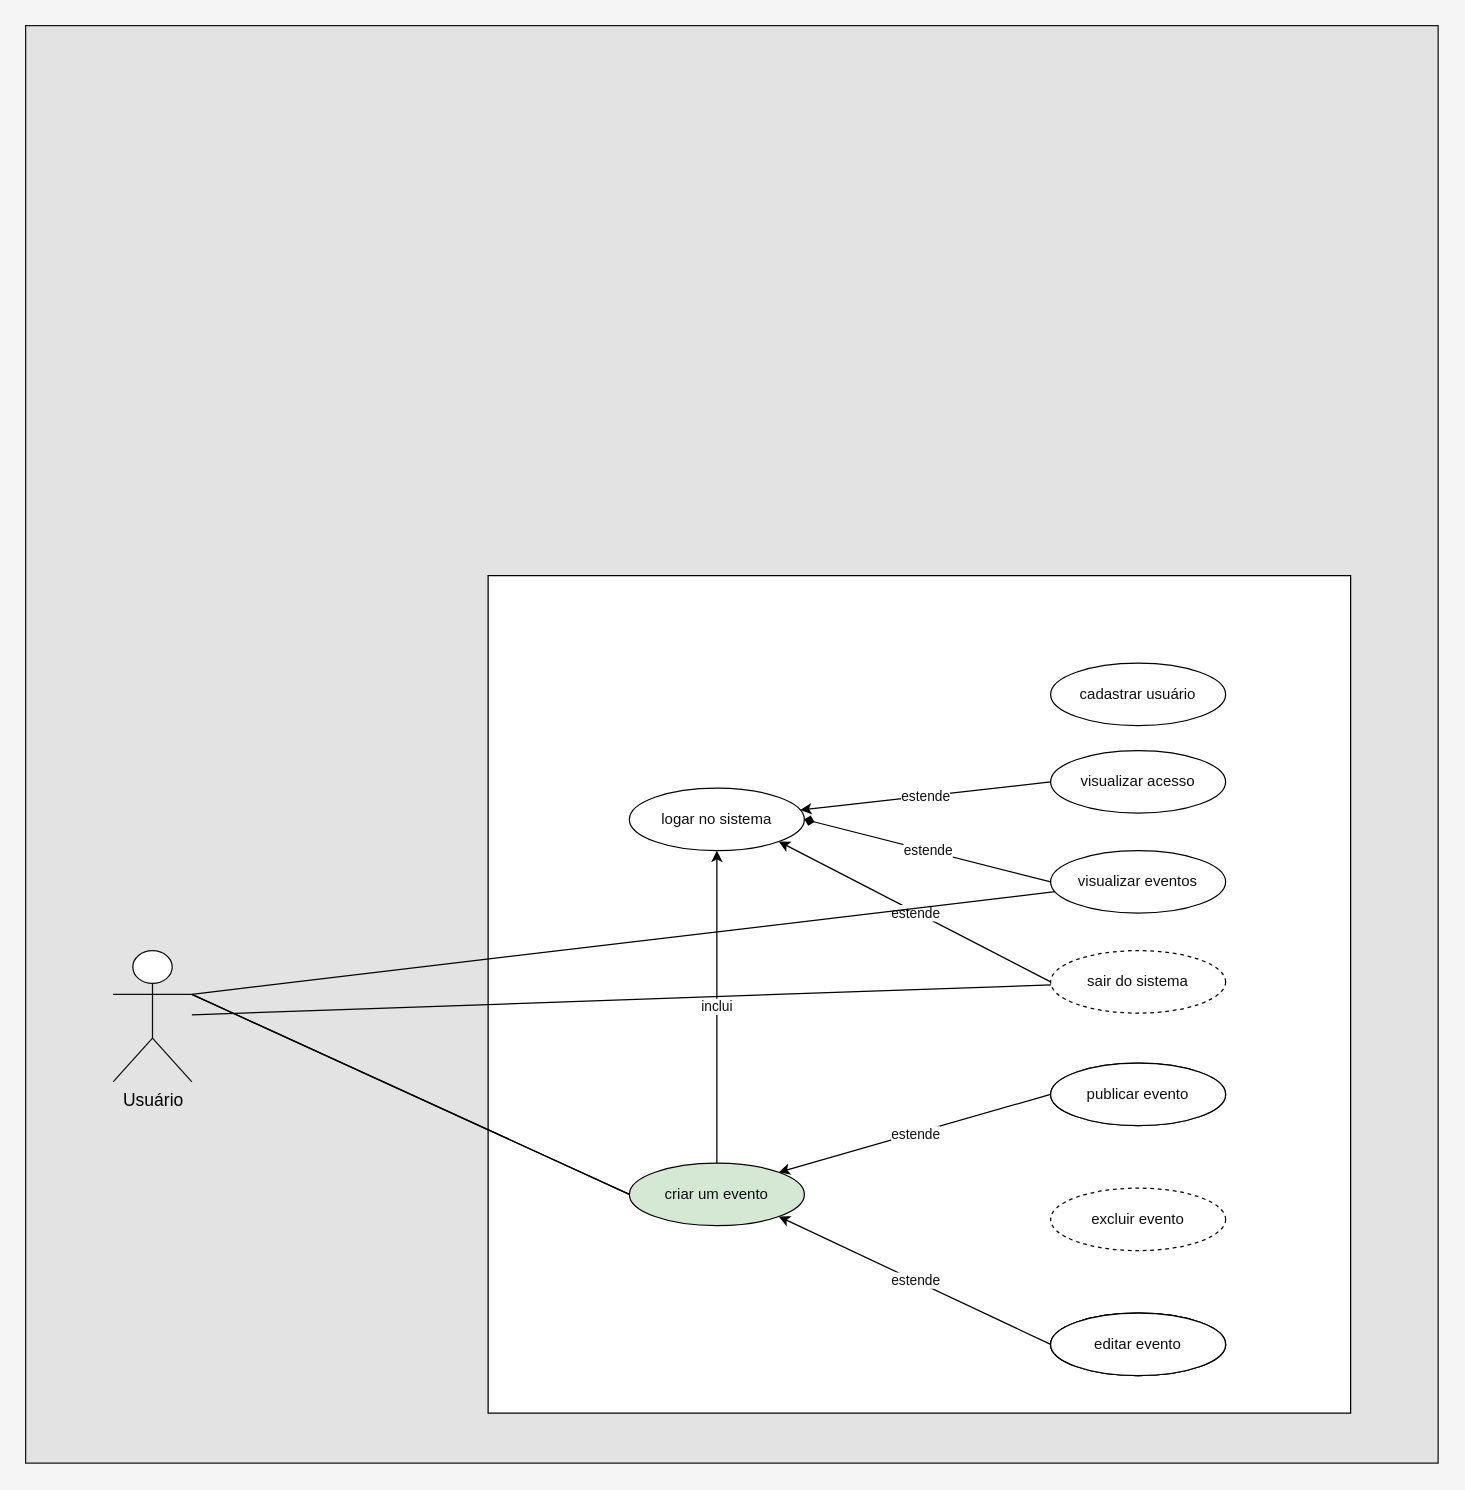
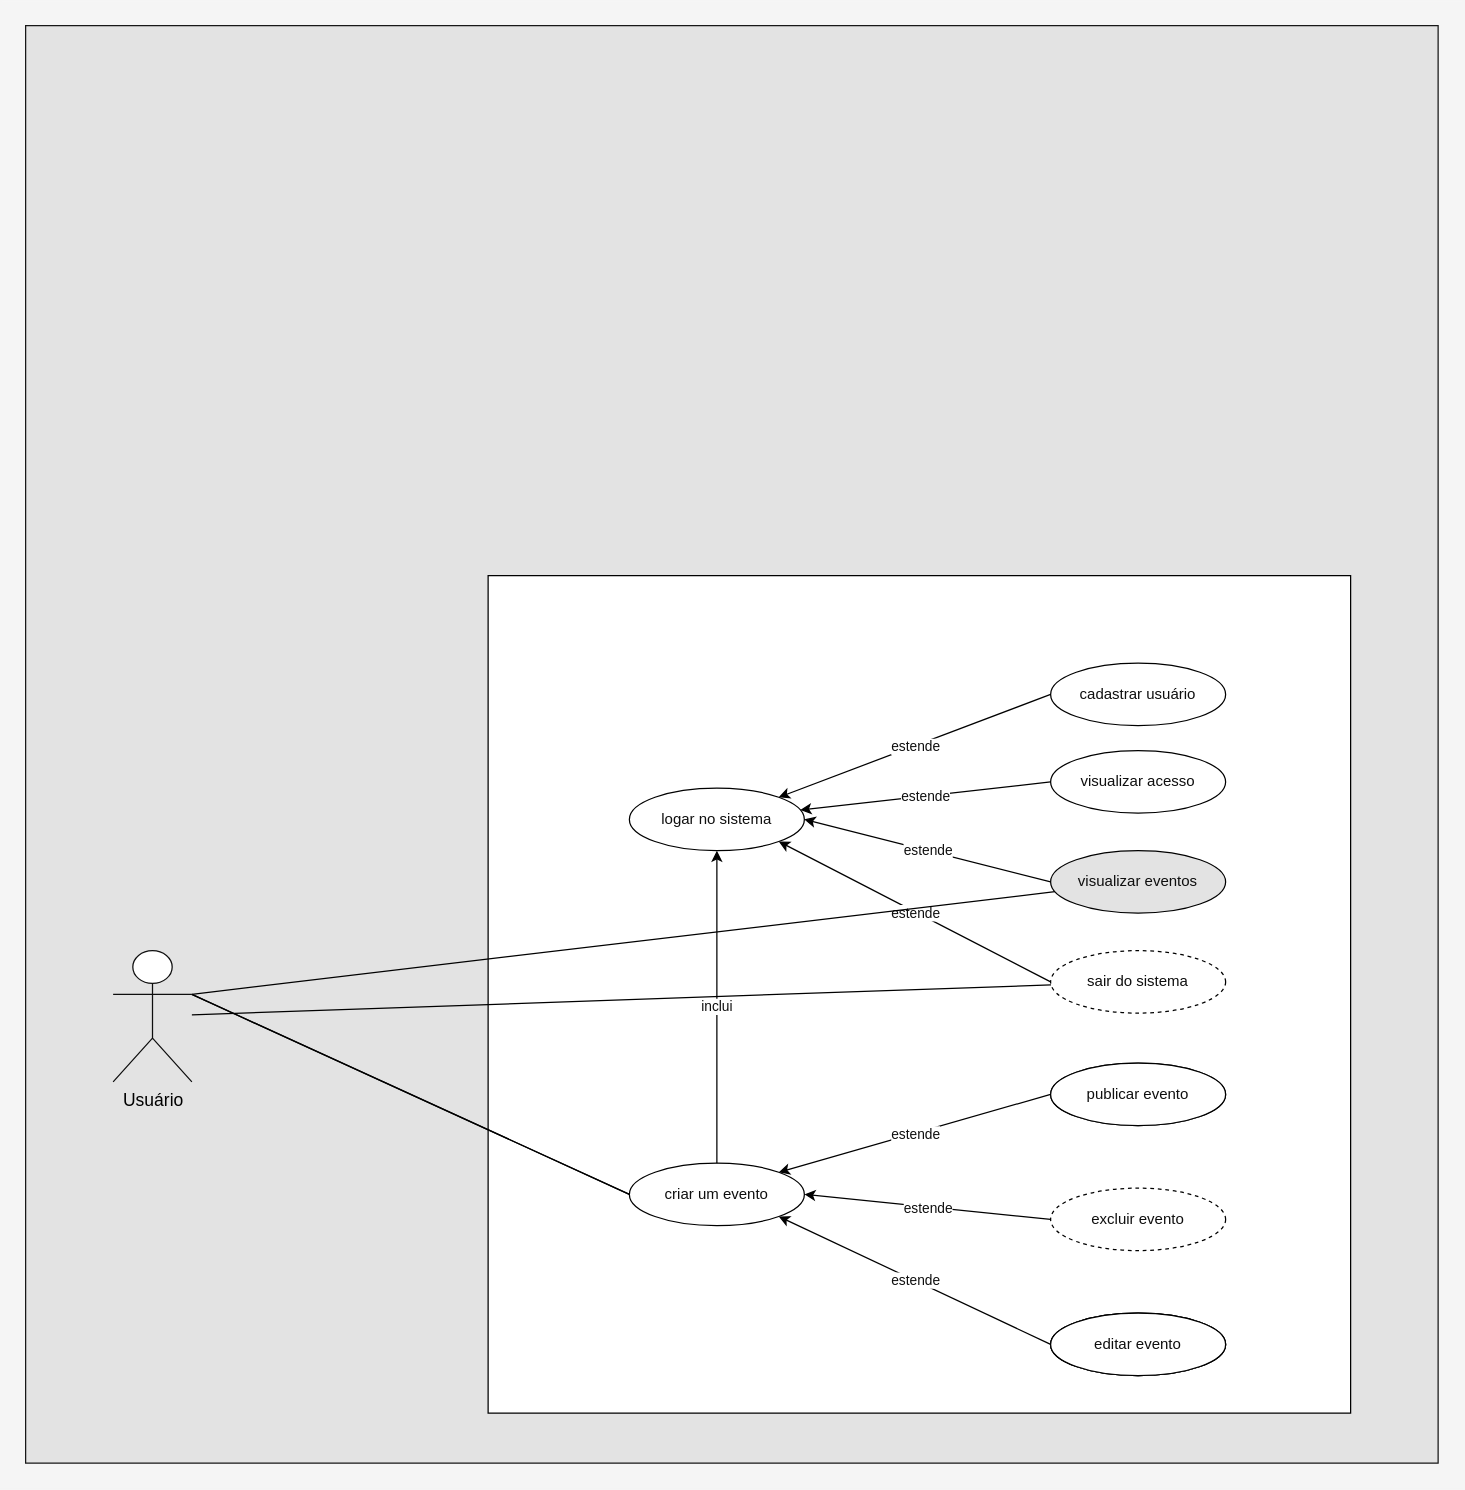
none -> (918, 744)
(814, 822) -> (813, 822)
(1138, 882) -> (1138, 882)
(717, 1194) -> (717, 1194)
none -> (932, 1207)
